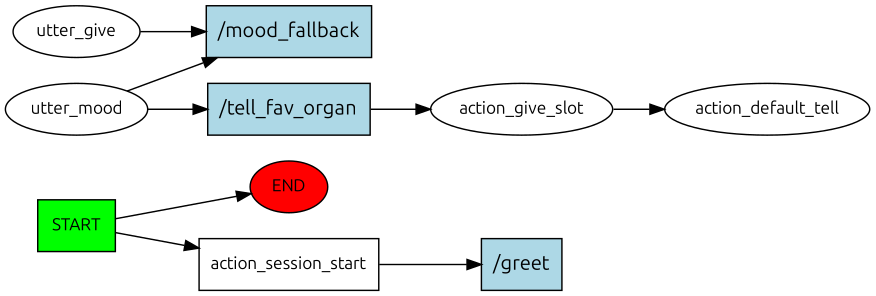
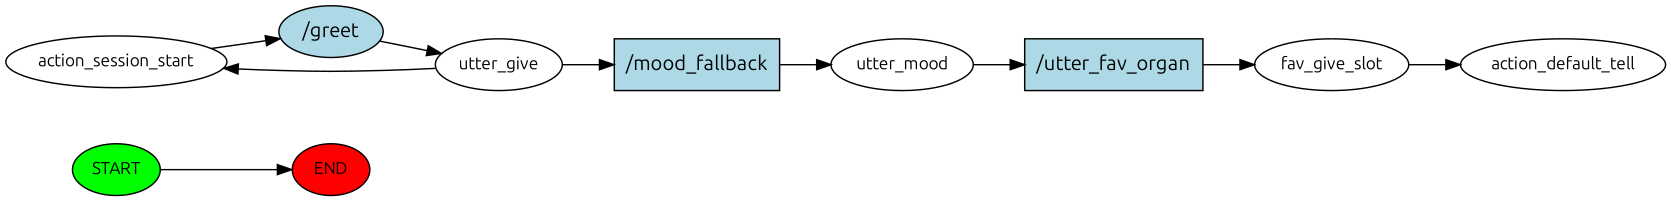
none -> (403, 46)
(165, 77) -> (798, 65)
(289, 109) -> (1114, 65)
(522, 109) -> (1332, 65)
(77, 226) -> (116, 170)
(150, 239) -> (337, 71)
(289, 264) -> (116, 62)
(522, 264) -> (331, 32)
